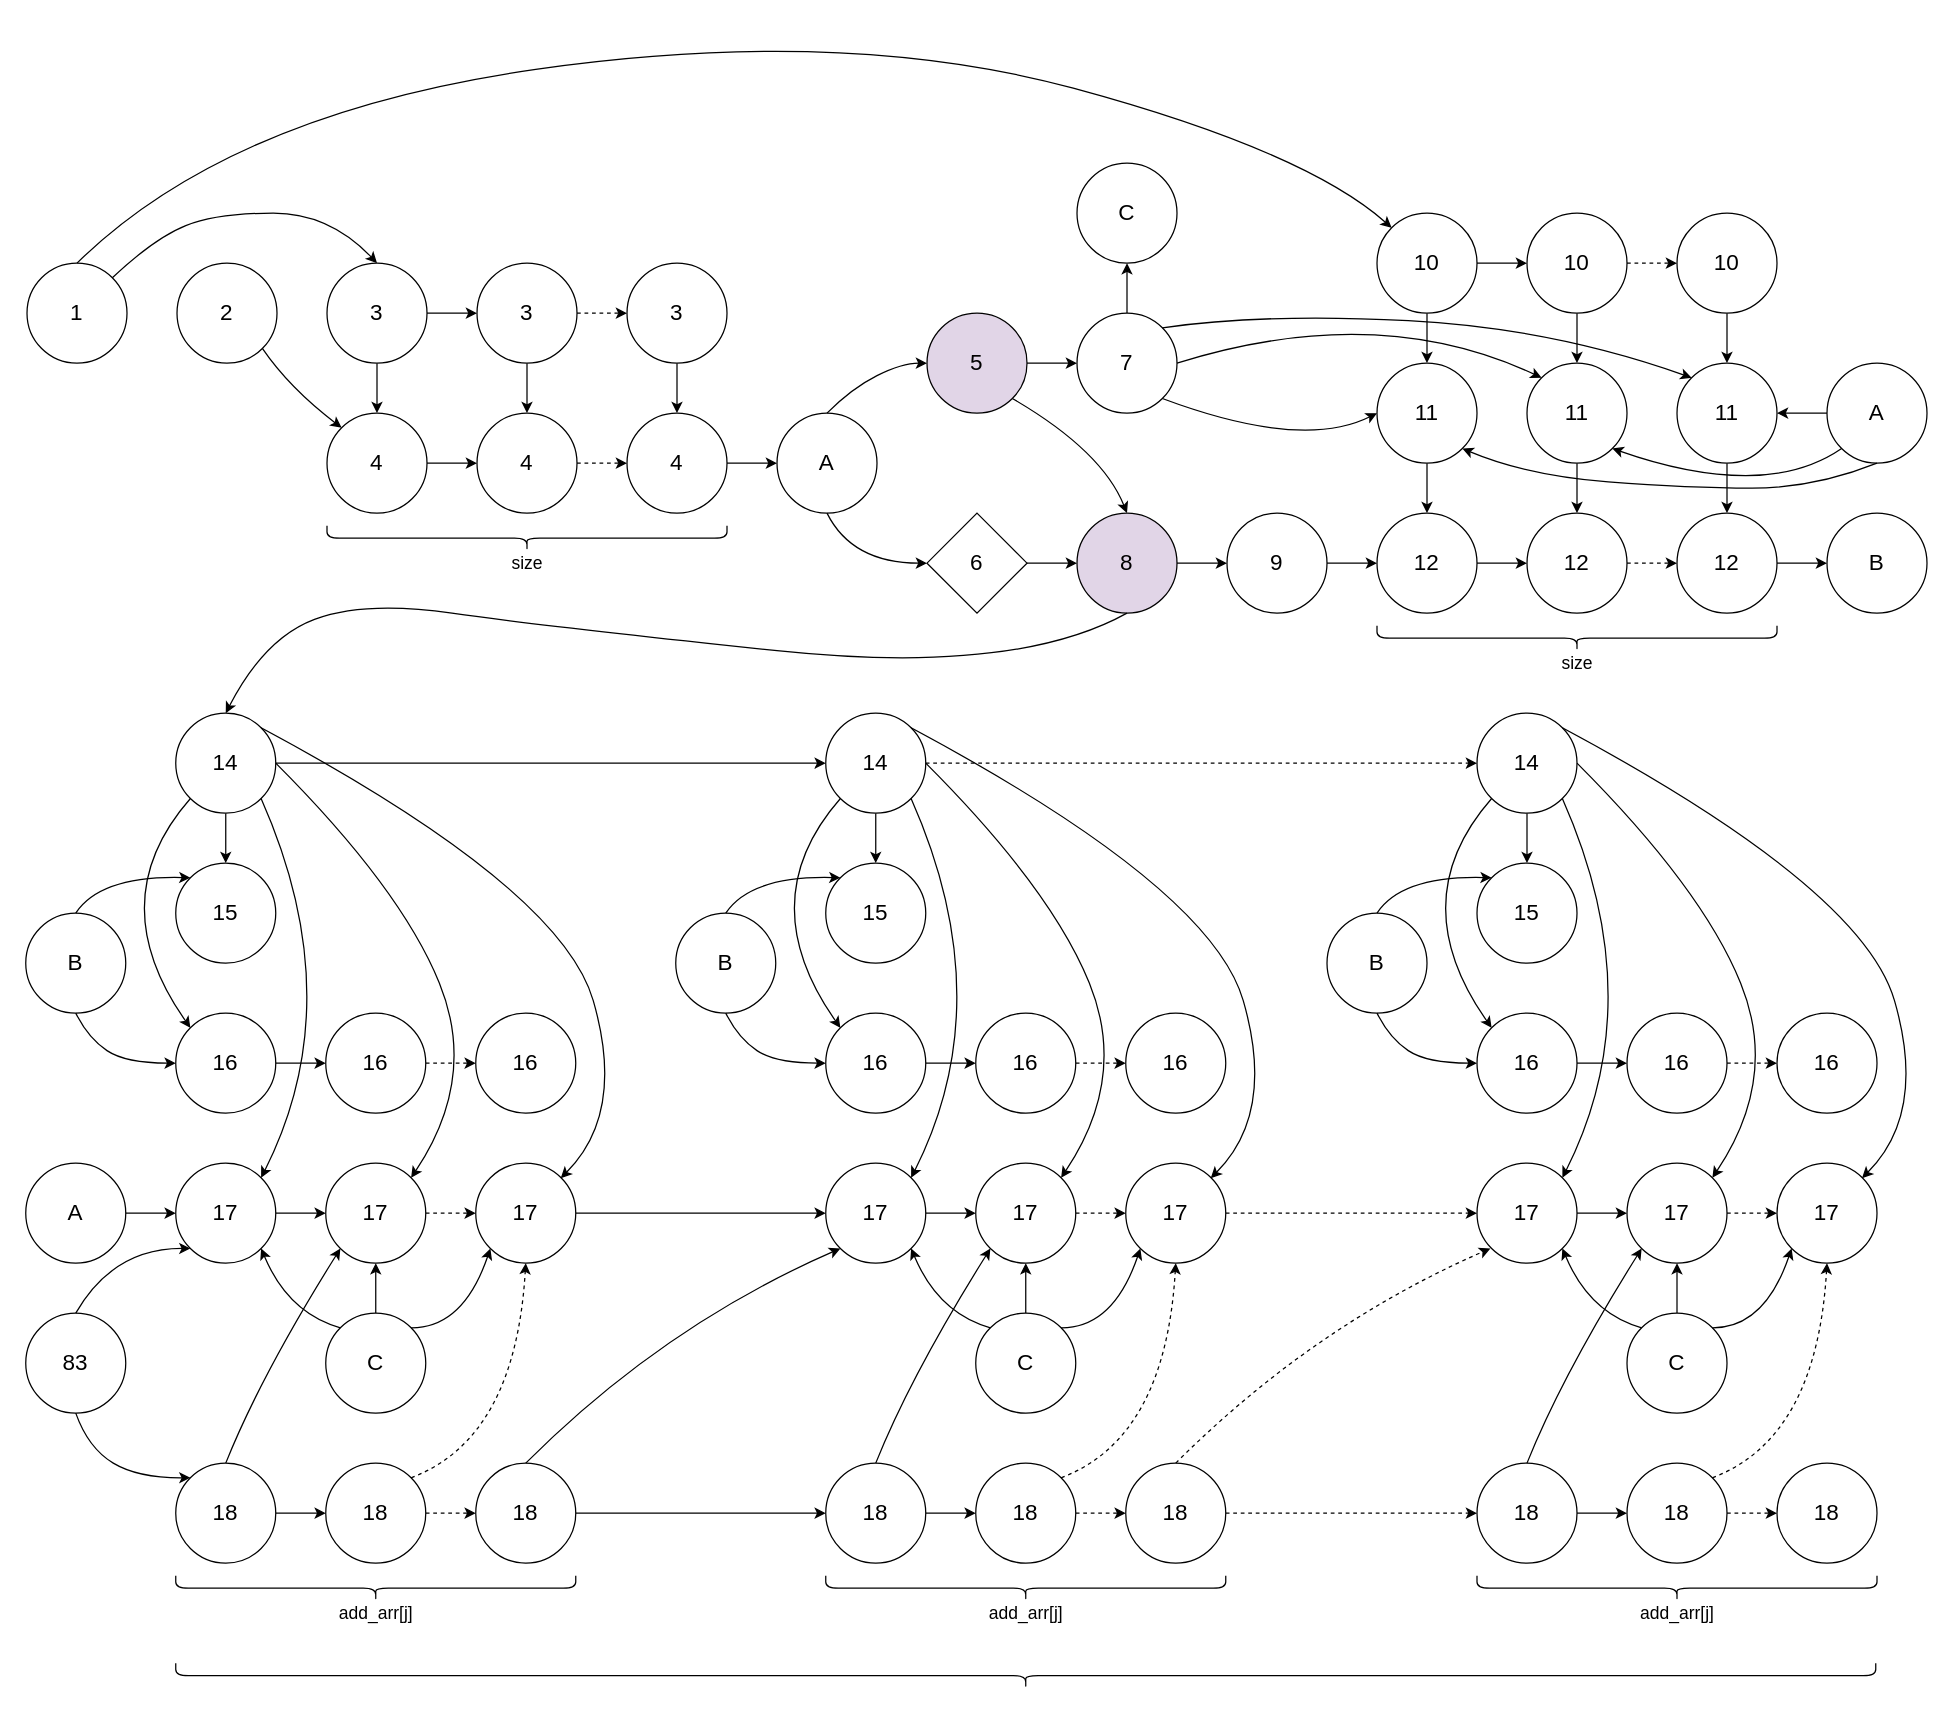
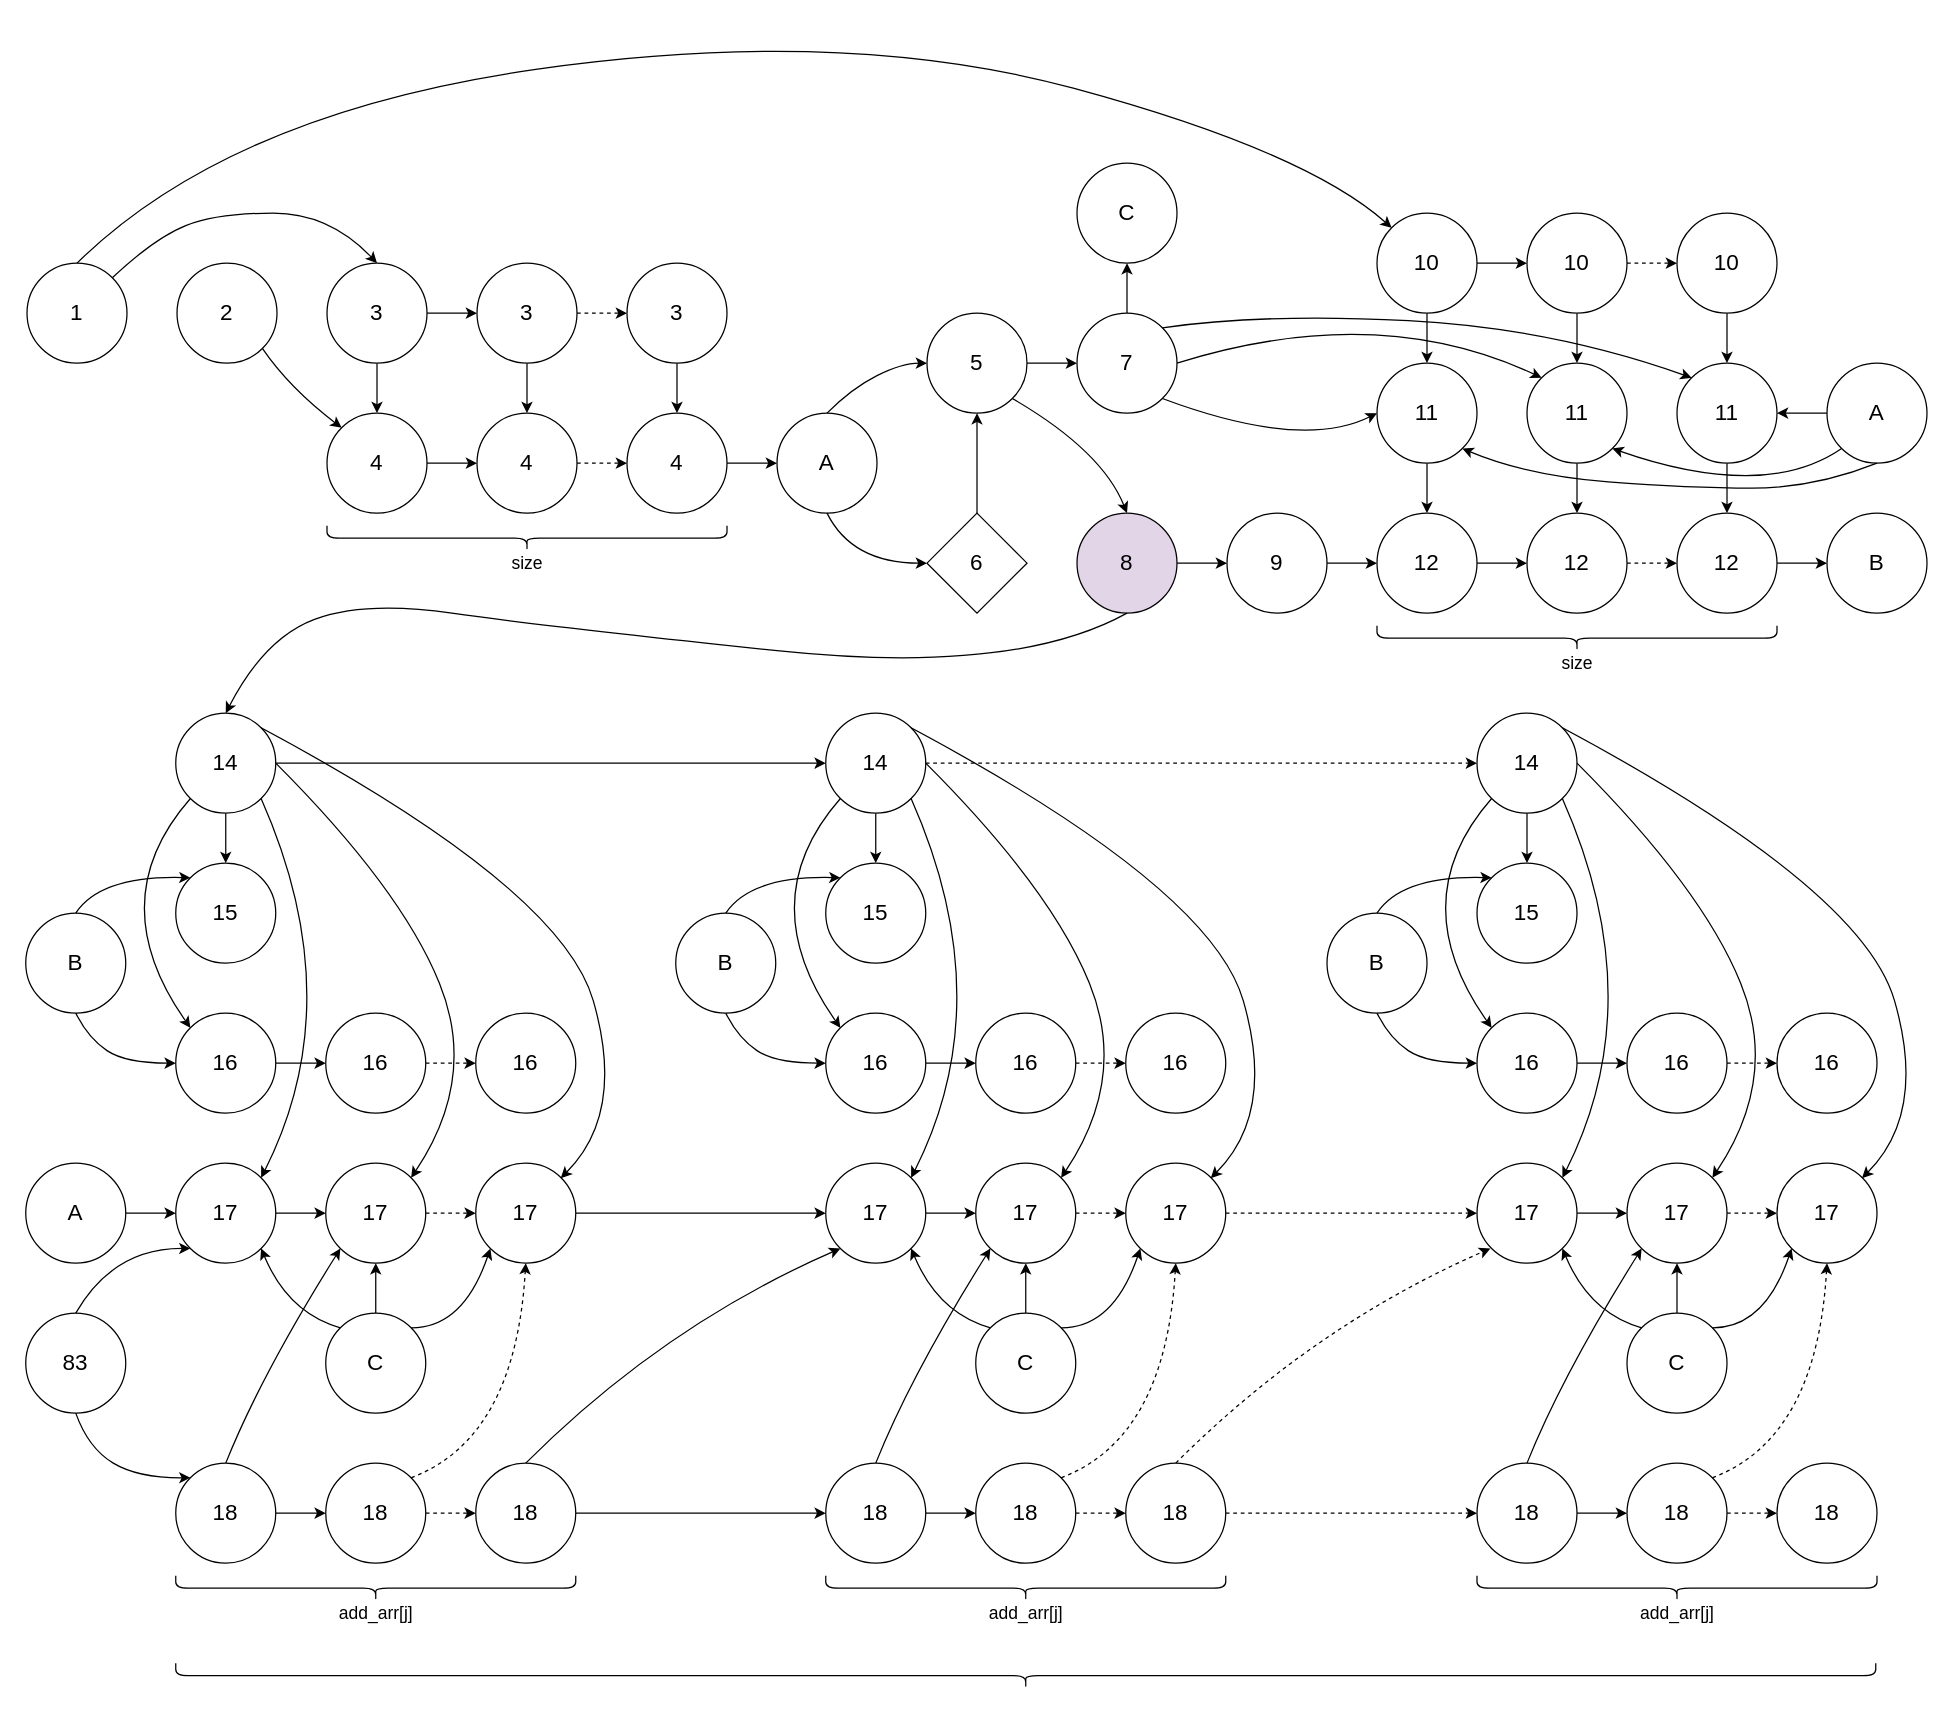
(977, 363) -> (977, 363)
(1048, 563) -> (977, 467)
